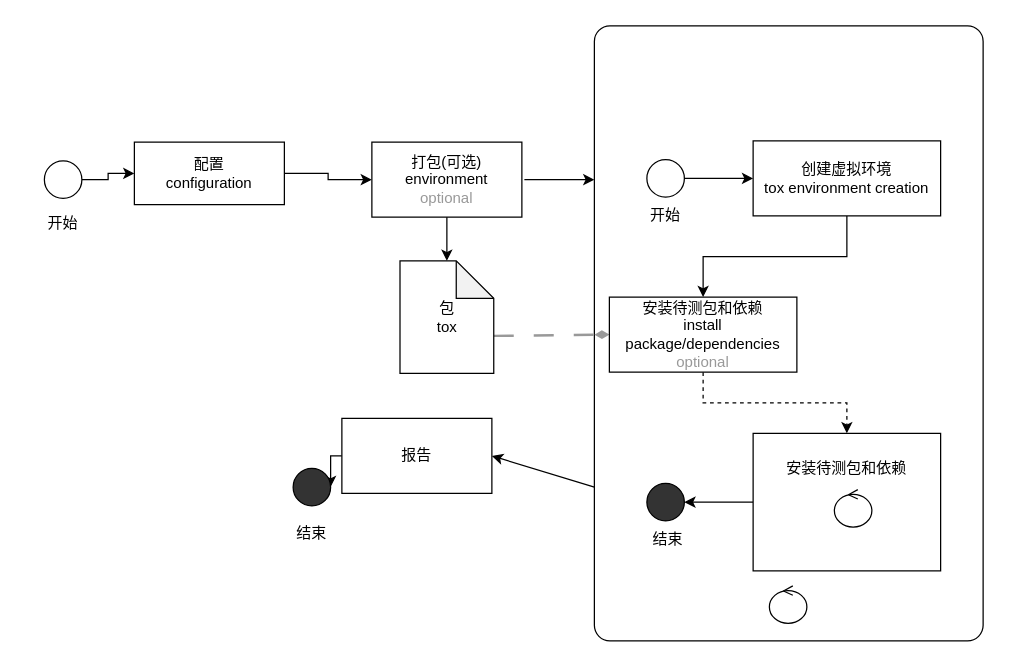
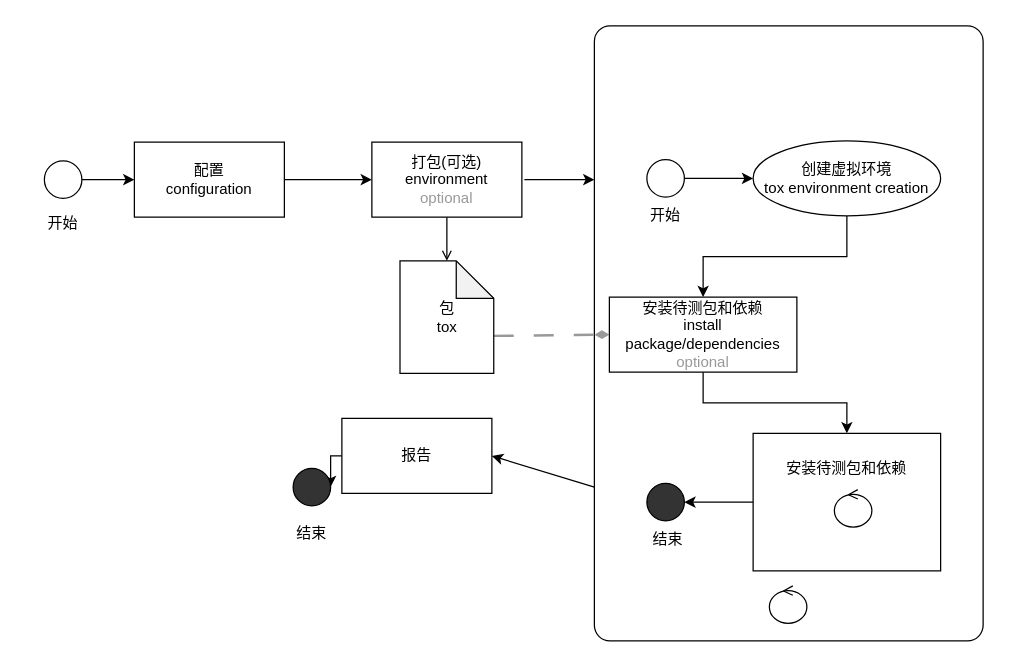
(209, 173) -> (209, 179)
(847, 178) -> (847, 178)
(447, 251) -> (447, 252)
(771, 403) -> (771, 403)
